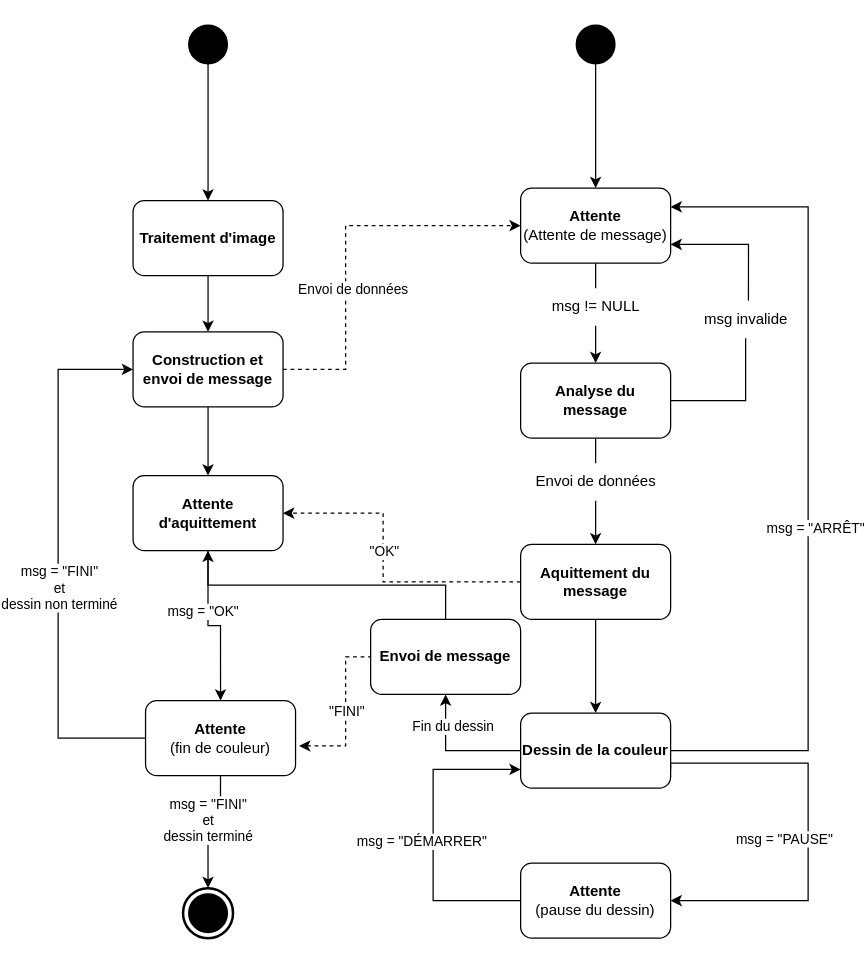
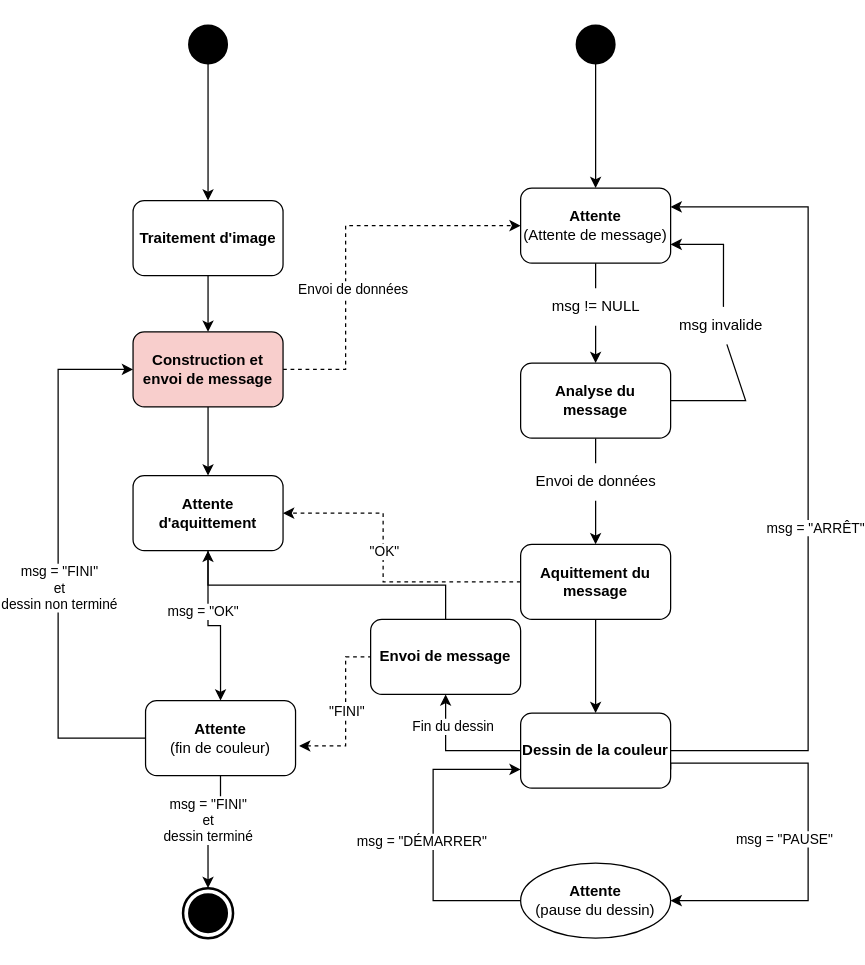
(746, 319) -> (721, 326)
(208, 369) -> (208, 369)
(596, 901) -> (596, 901)
